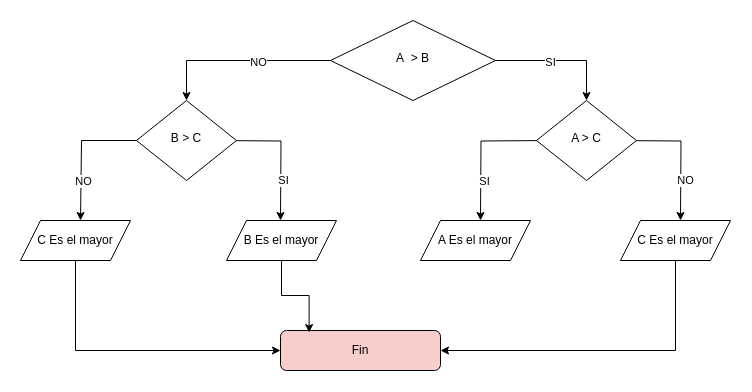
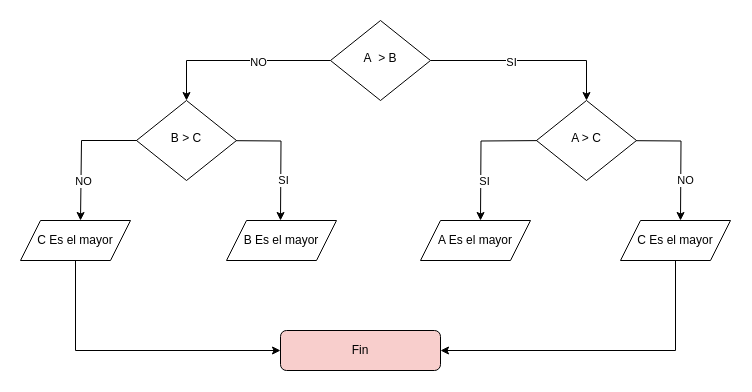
(413, 61) -> (381, 61)
(293, 296) -> none
